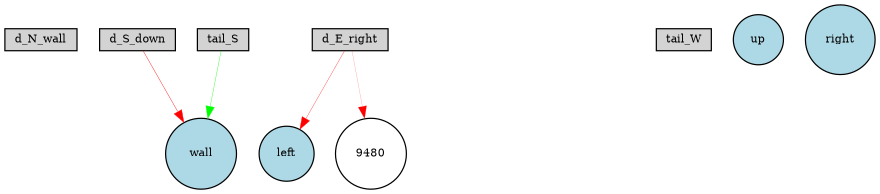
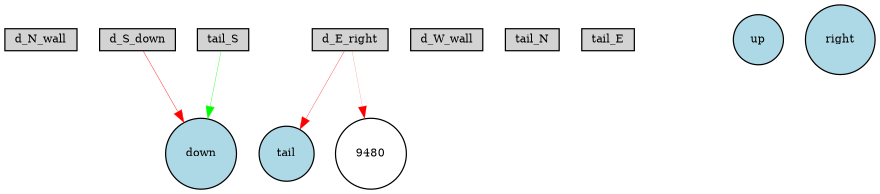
none -> (447, 40)
none -> (532, 40)
none -> (608, 40)
(684, 40) -> none
(201, 154) -> (201, 154)
(287, 154) -> (287, 154)
